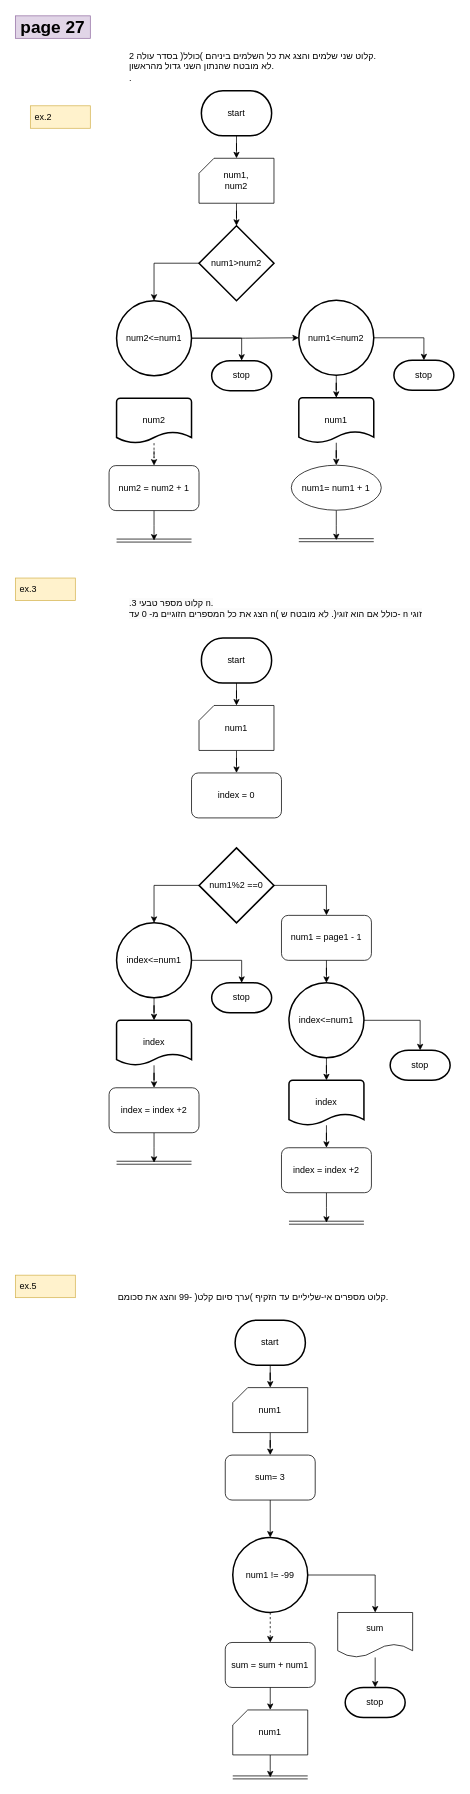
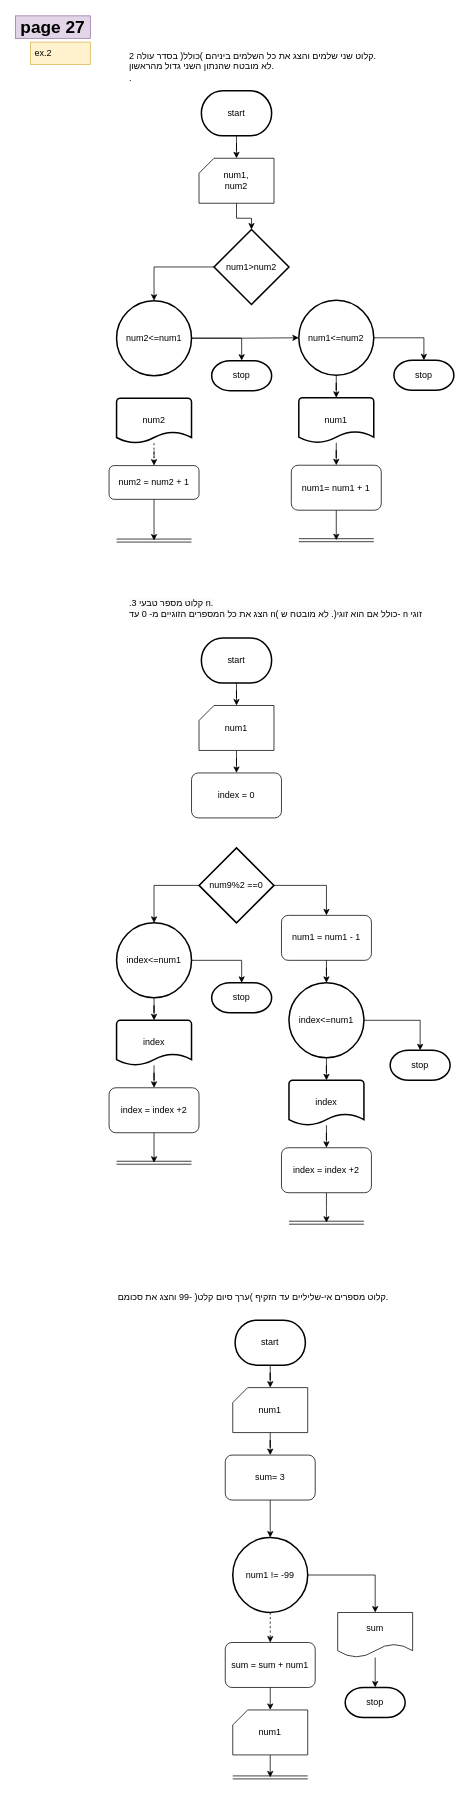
(60, 117) -> (60, 53)
(237, 263) -> (252, 267)
(154, 488) -> (154, 482)
(336, 488) -> (336, 488)
(45, 589) -> none
(237, 885) -> (237, 885)
(327, 938) -> (327, 938)
(45, 1287) -> none
